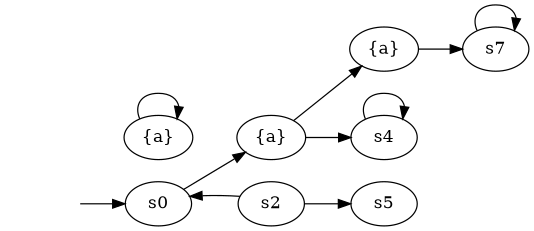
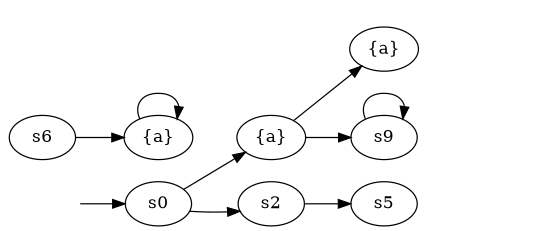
(496, 49) -> none
none -> (42, 138)
(384, 138) -> (384, 138)
(221, 196) -> (209, 212)
